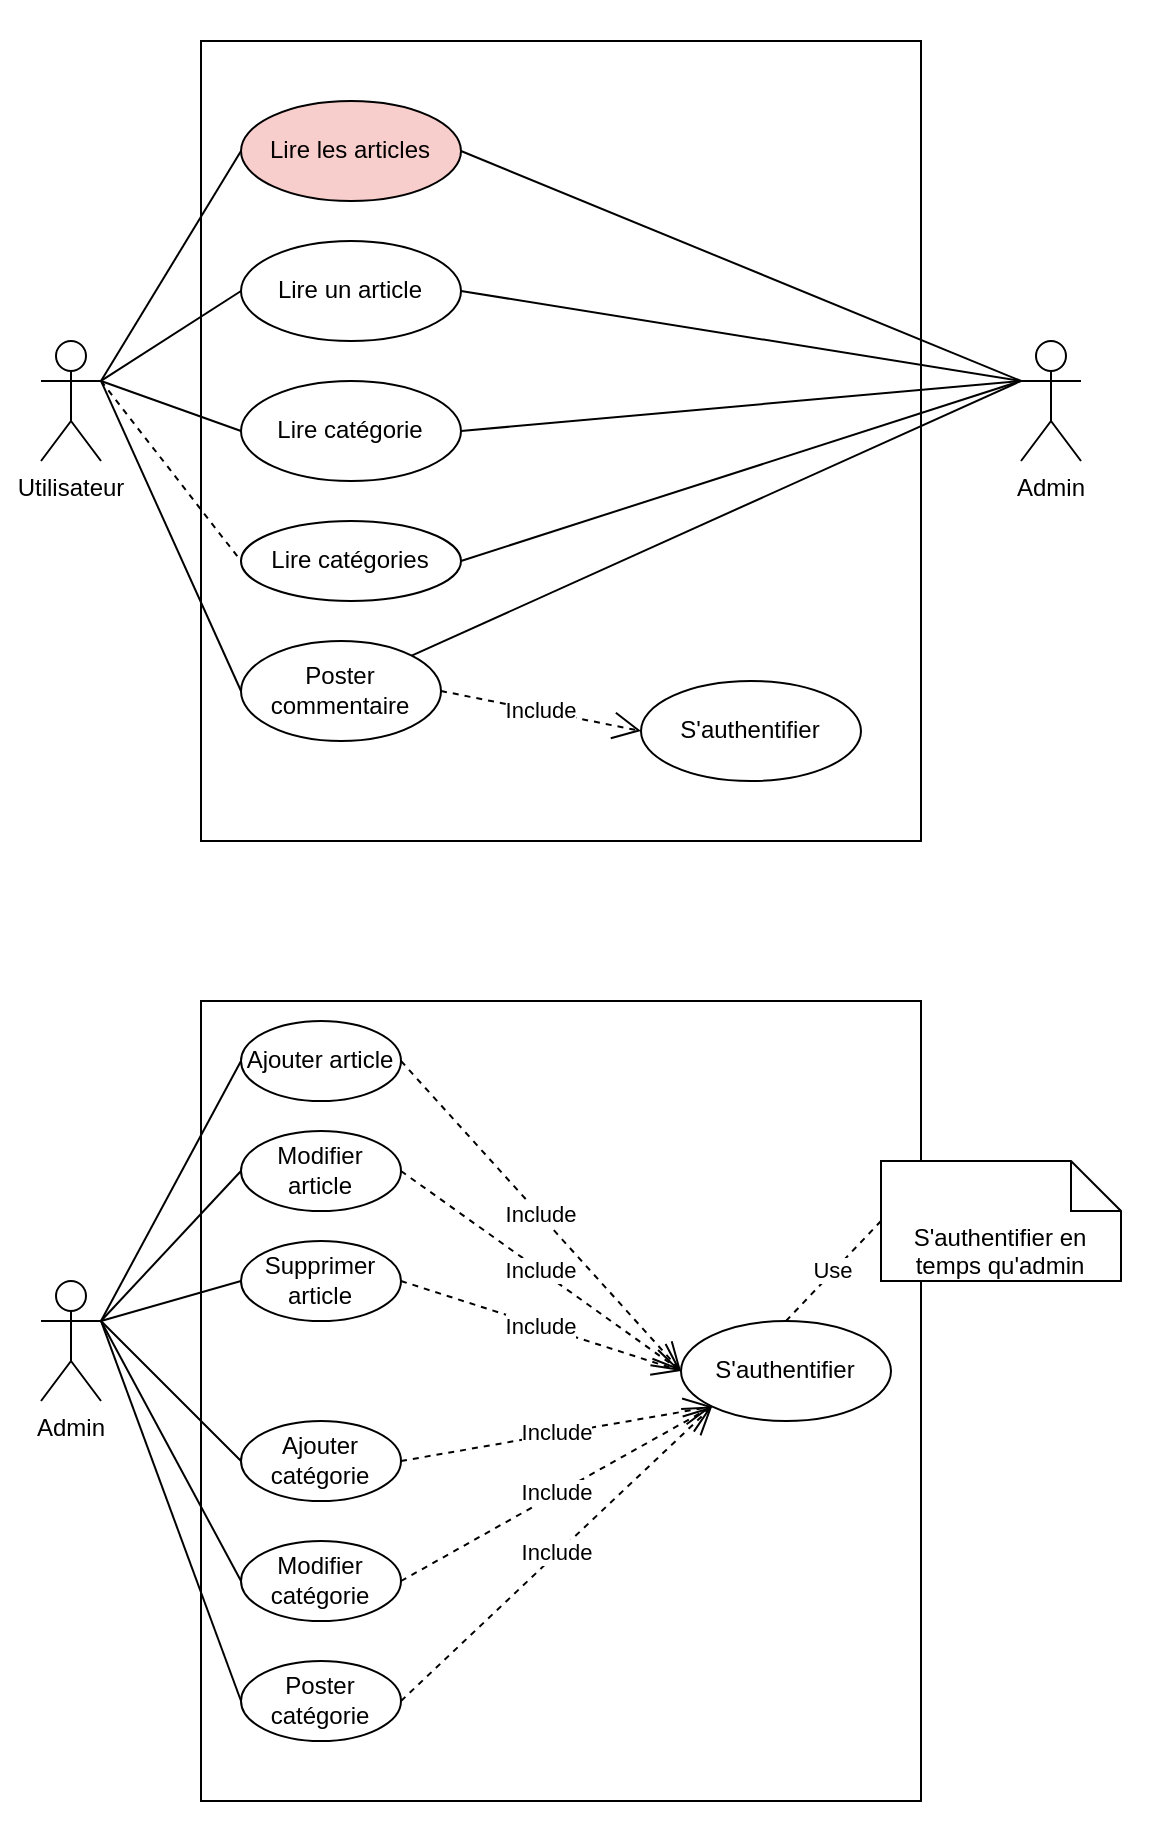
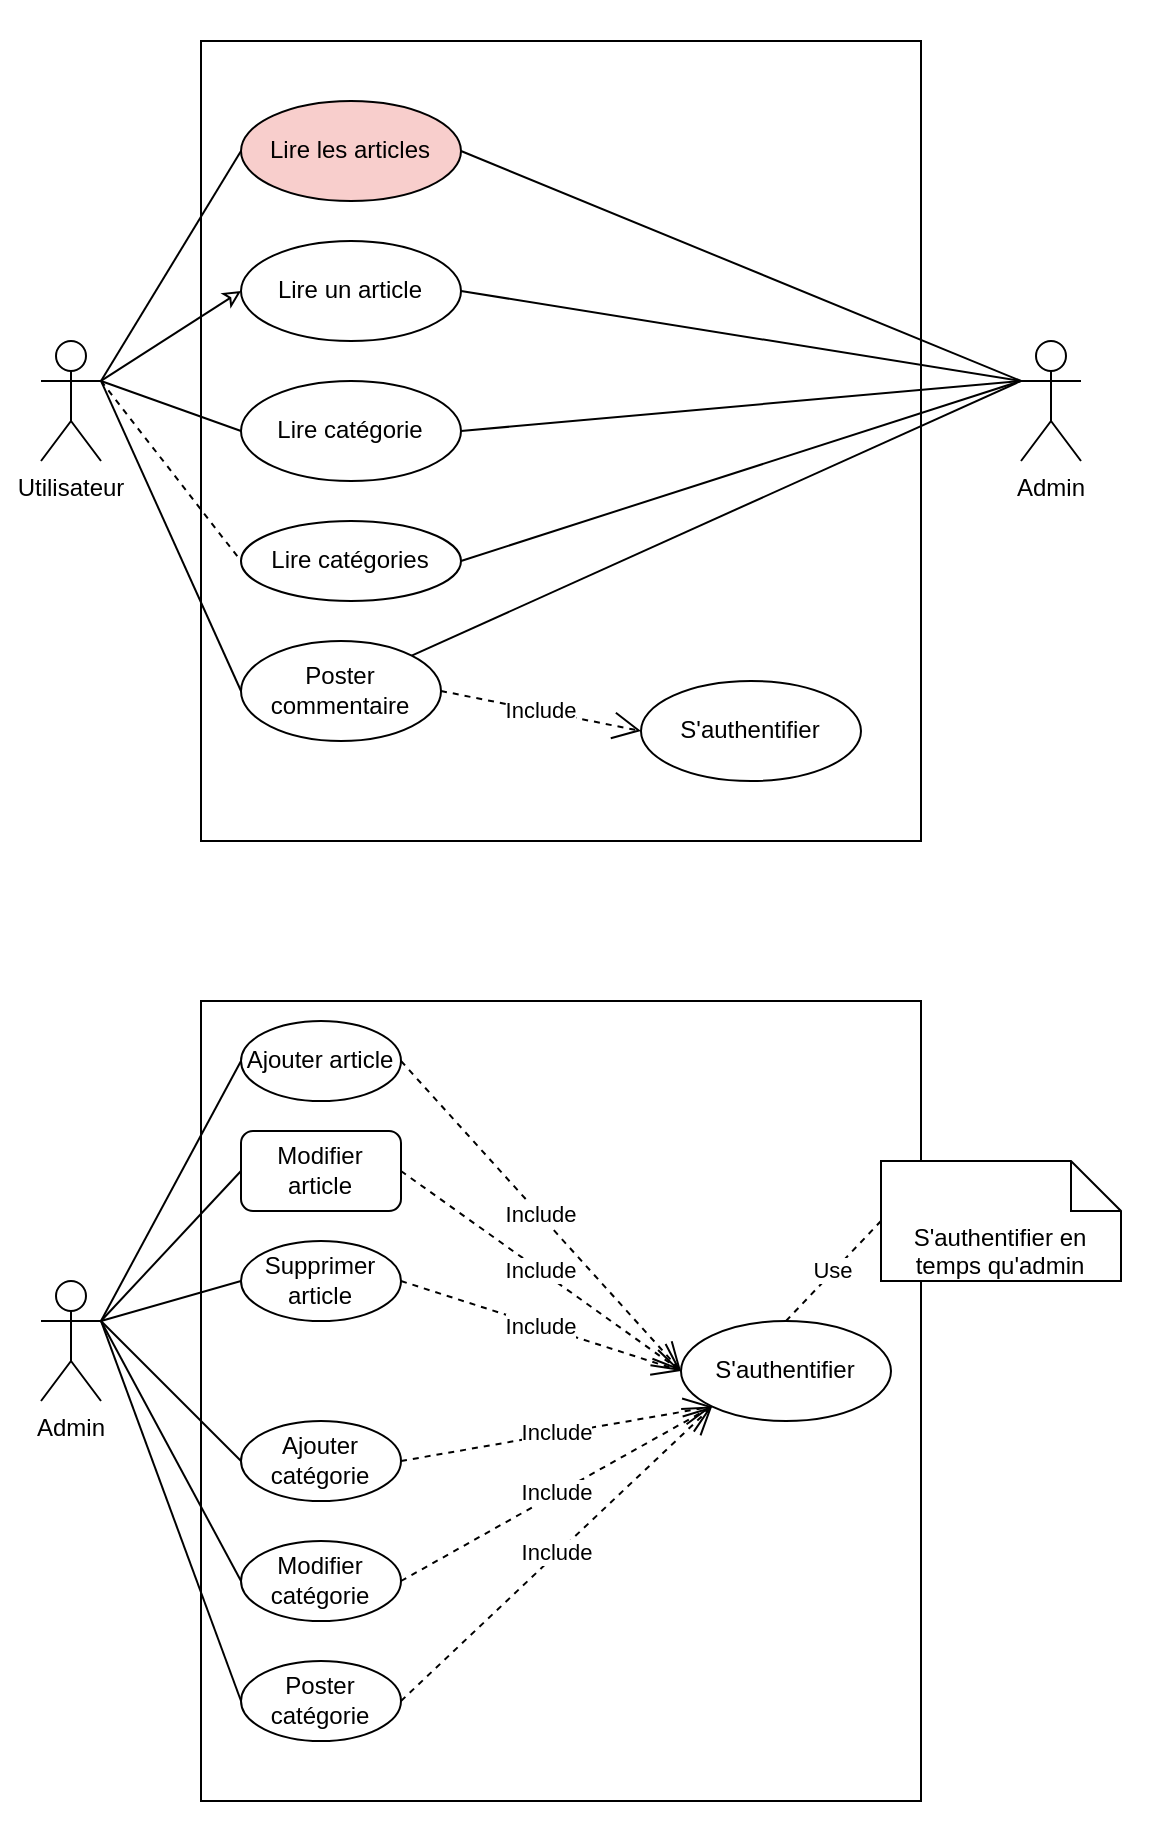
(233, 296) -> (229, 299)
(321, 1171) -> (321, 1171)
